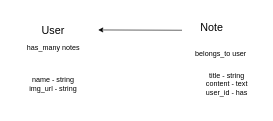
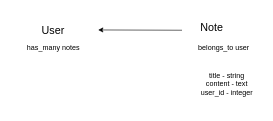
(221, 54) -> (224, 48)
(53, 84) -> none
(227, 84) -> (227, 84)
